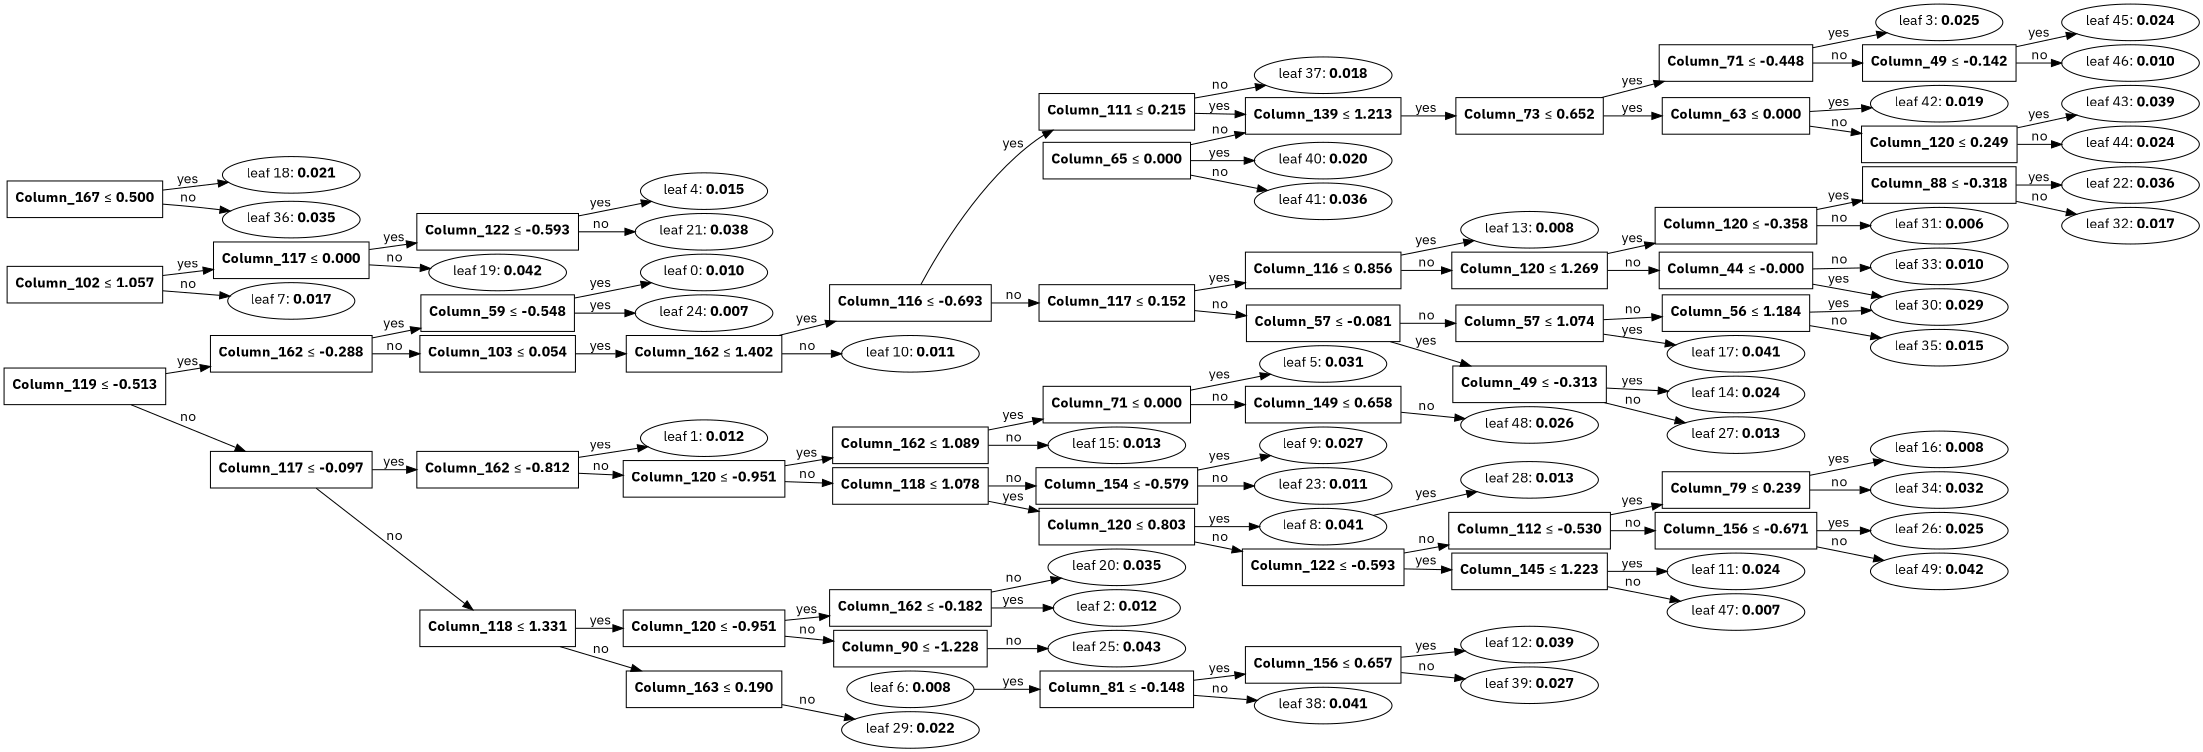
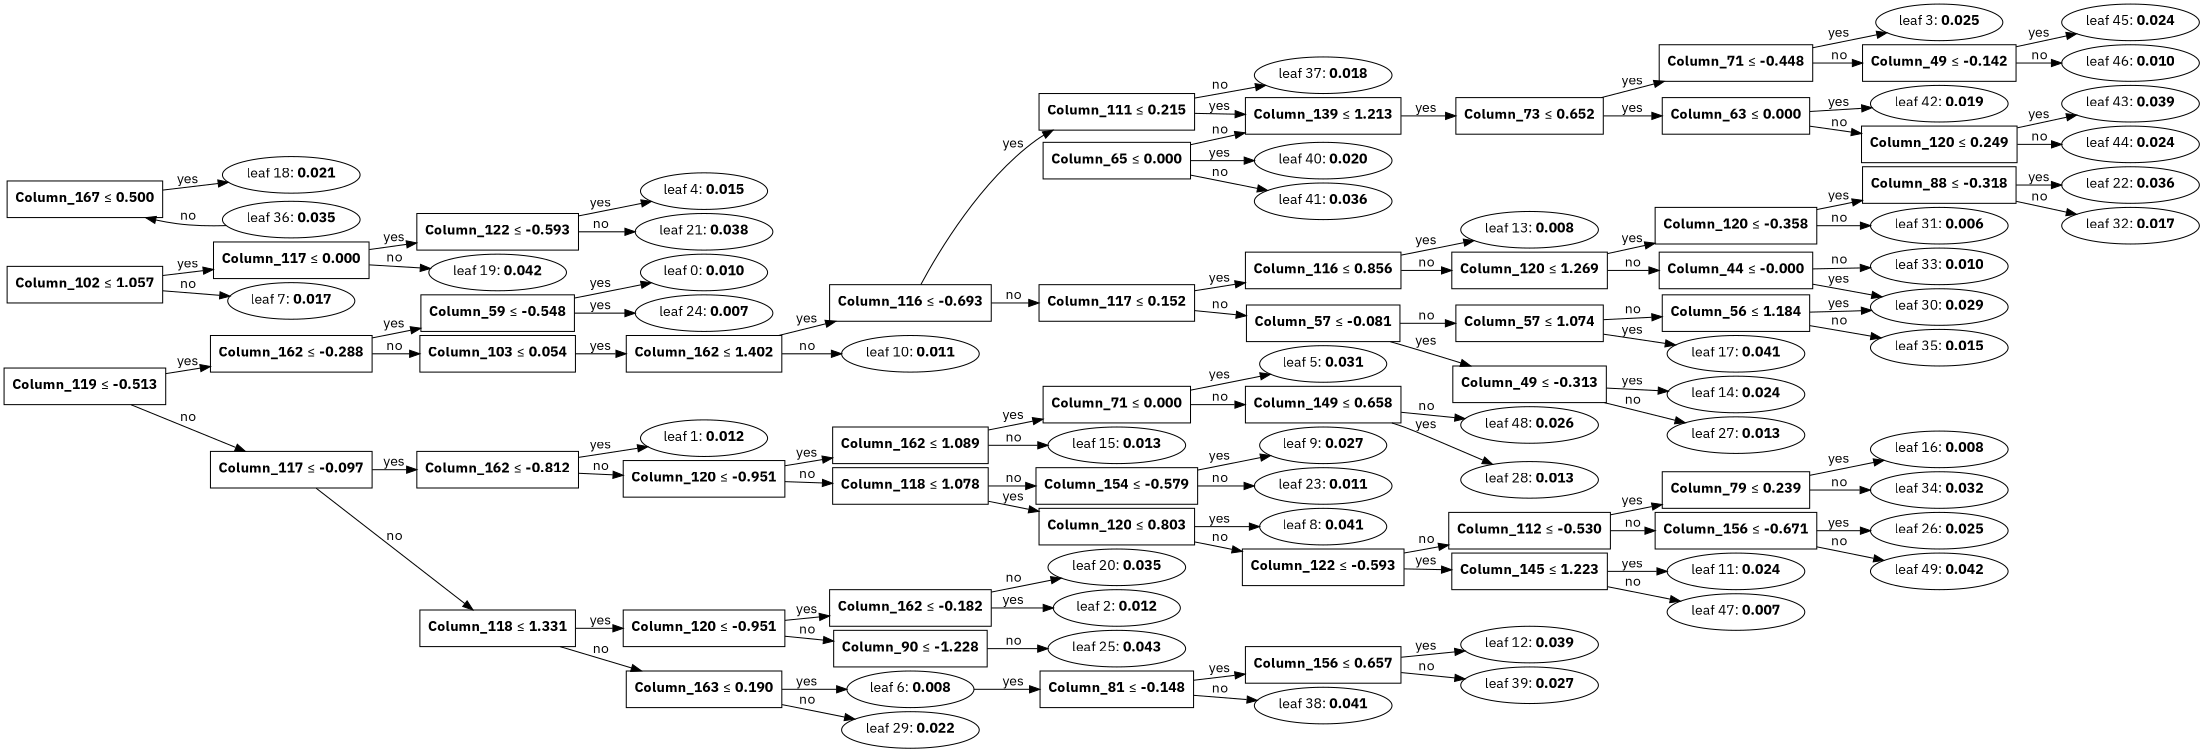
(191, 207) -> (191, 225)
(1420, 505) -> (1438, 441)
none -> (809, 689)
